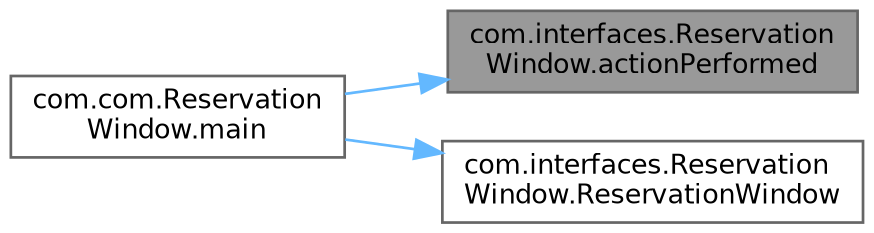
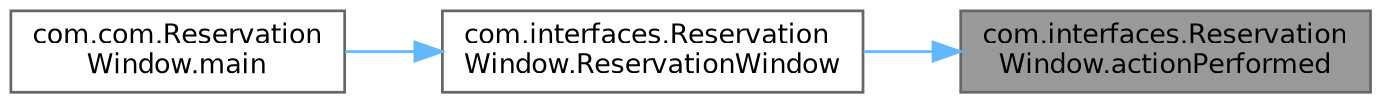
(382, 89) -> (898, 52)
